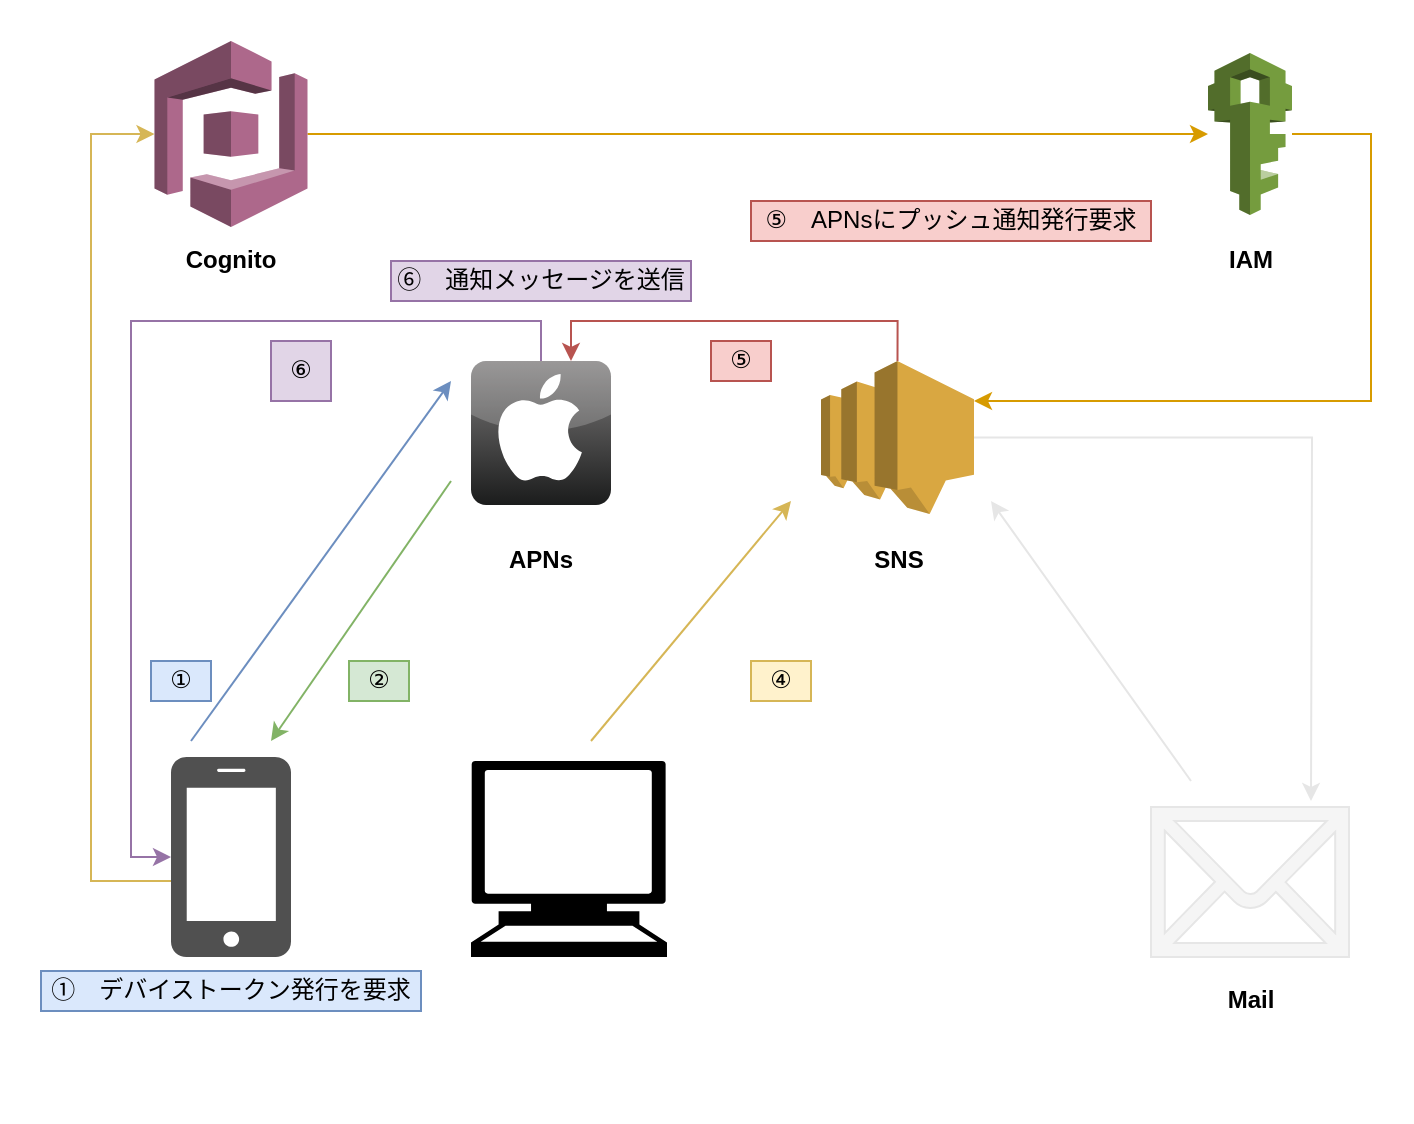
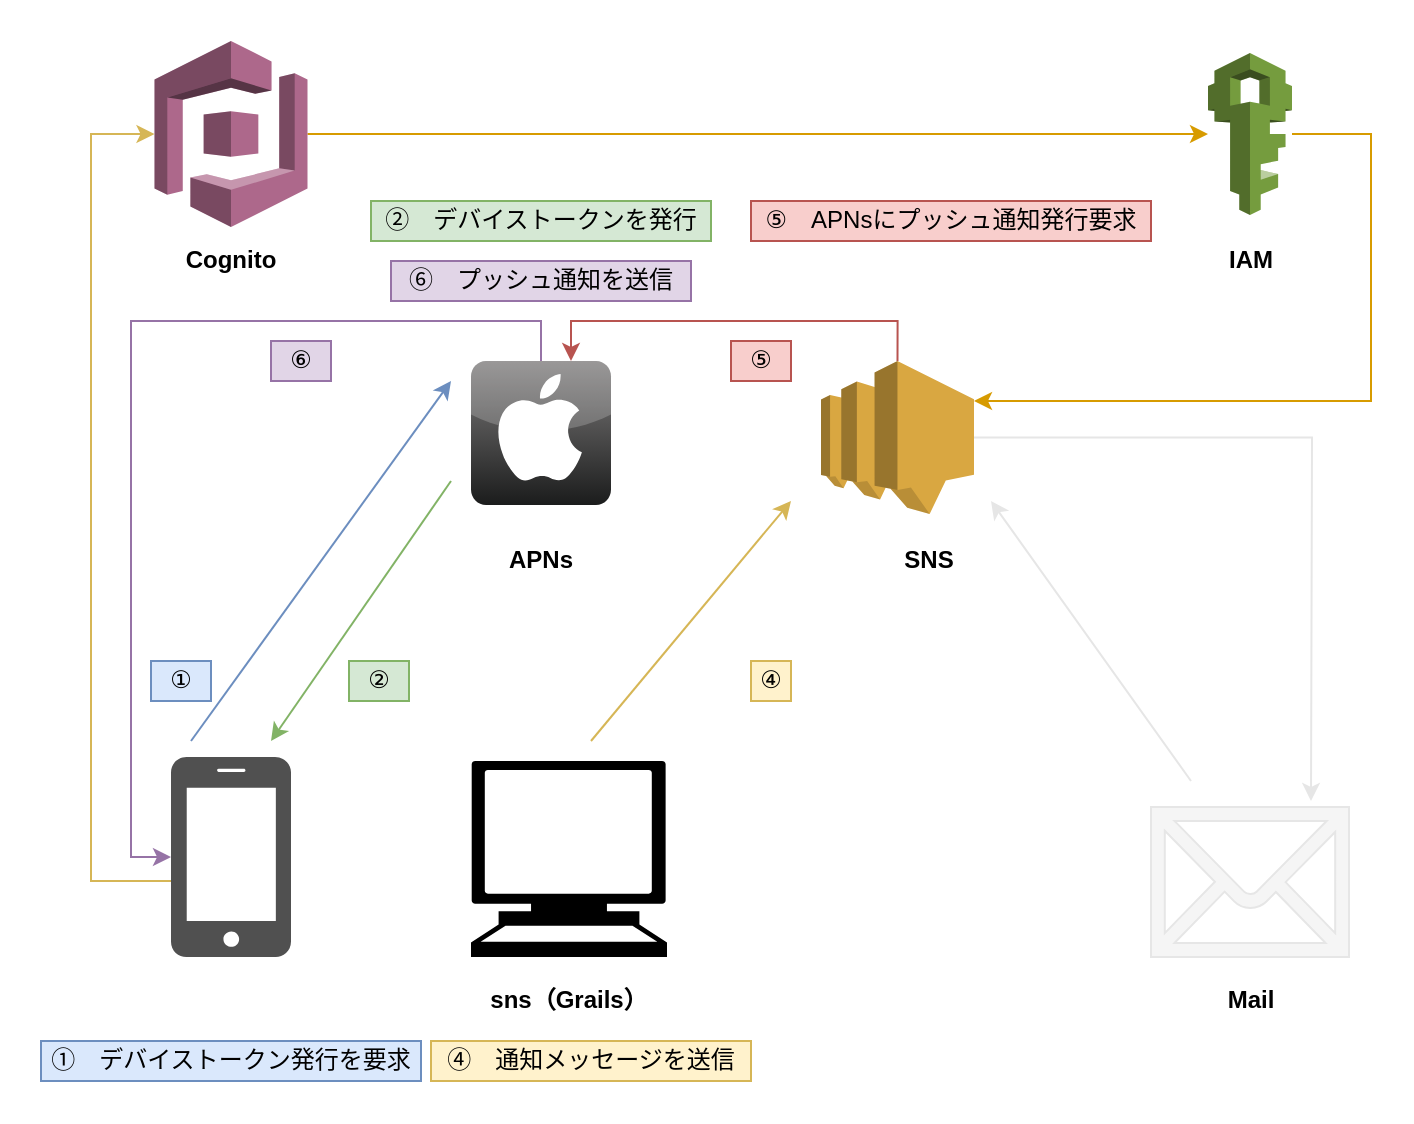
none -> (541, 221)
(542, 281) -> (542, 281)
(741, 361) -> (761, 361)
(301, 371) -> (301, 361)
(899, 561) -> (929, 561)
(781, 681) -> (771, 681)
(231, 991) -> (231, 1061)
none -> (569, 1001)
none -> (591, 1061)
